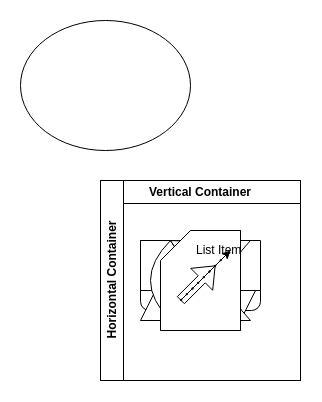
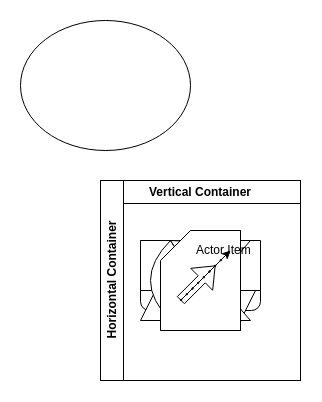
(224, 251) -> (229, 251)
